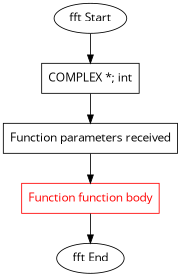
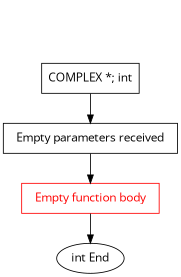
(90, 18) -> none
(90, 138) -> (90, 138)
(90, 198) -> (90, 198)
(90, 258) -> (90, 258)
